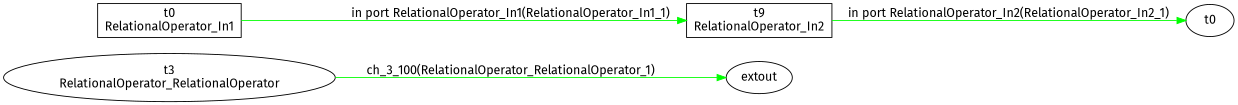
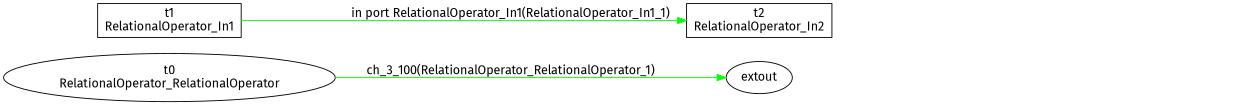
(169, 21) -> (169, 21)
(759, 21) -> (759, 21)
(1210, 21) -> none
(169, 78) -> (169, 78)
